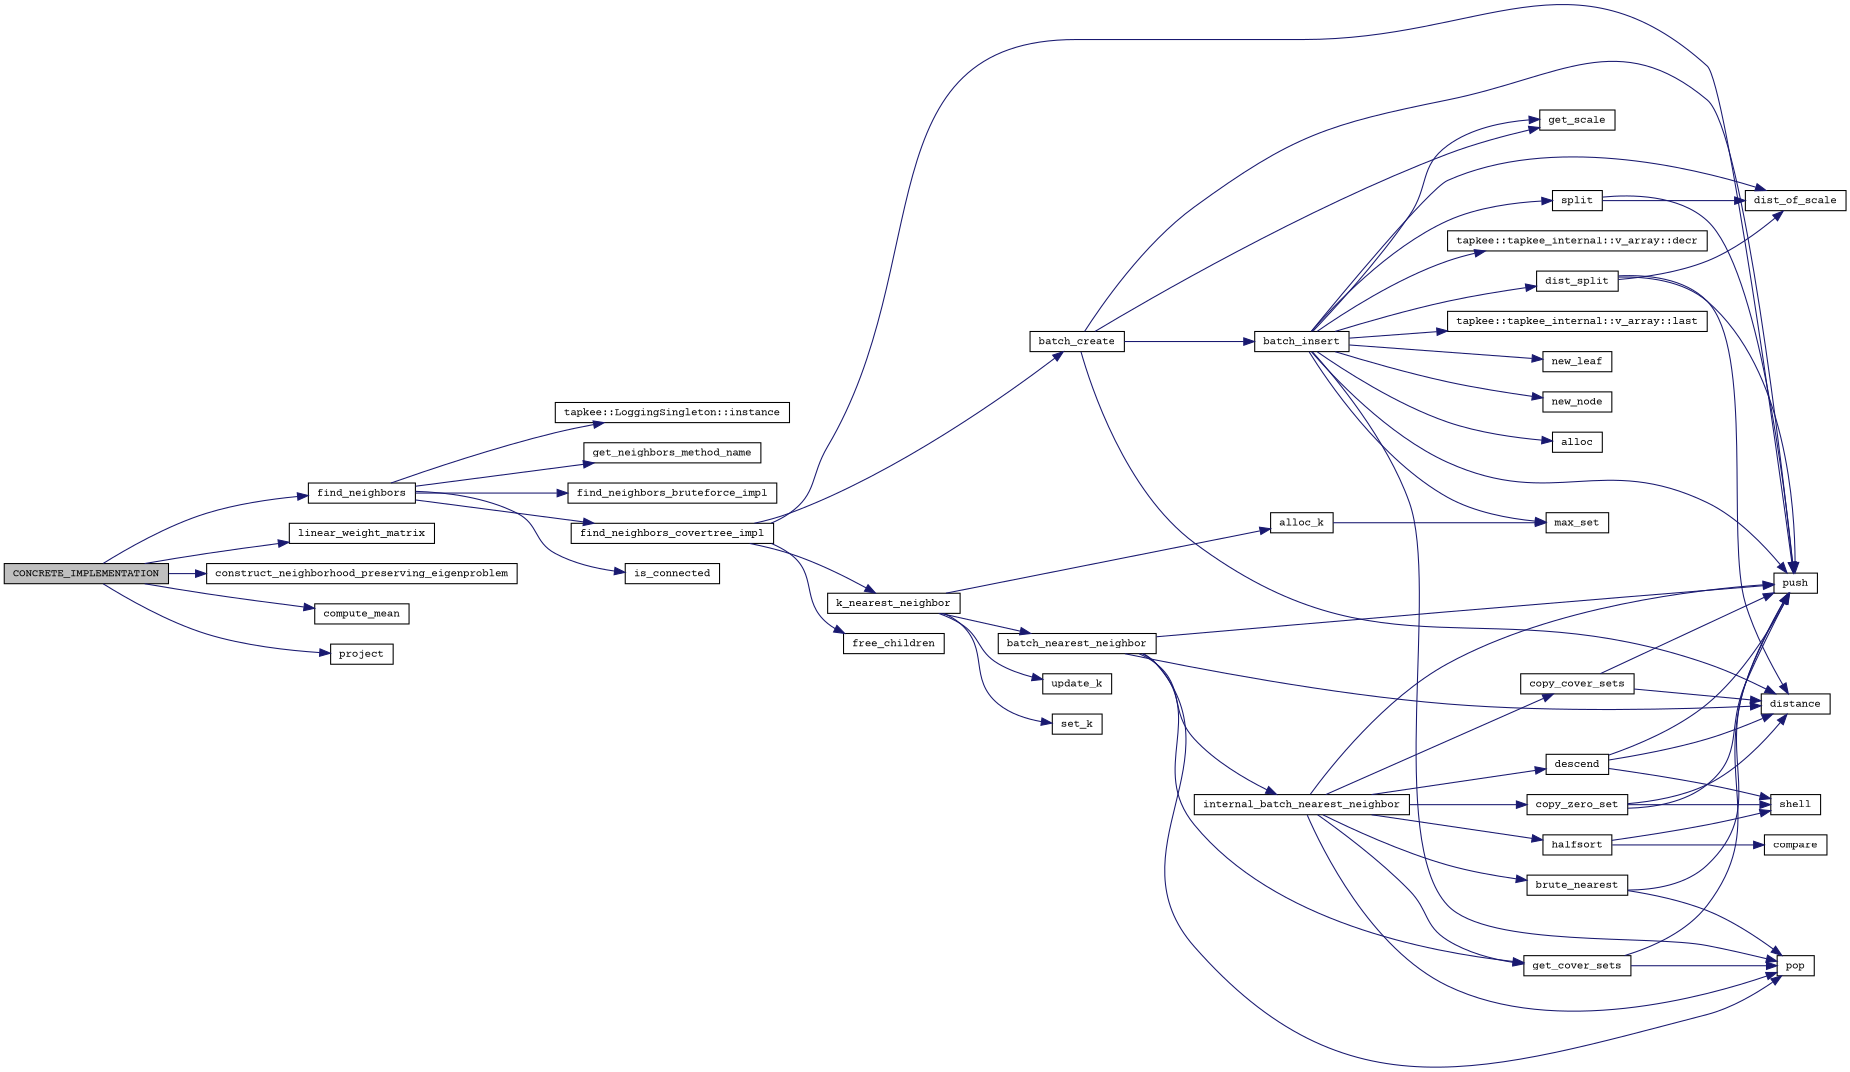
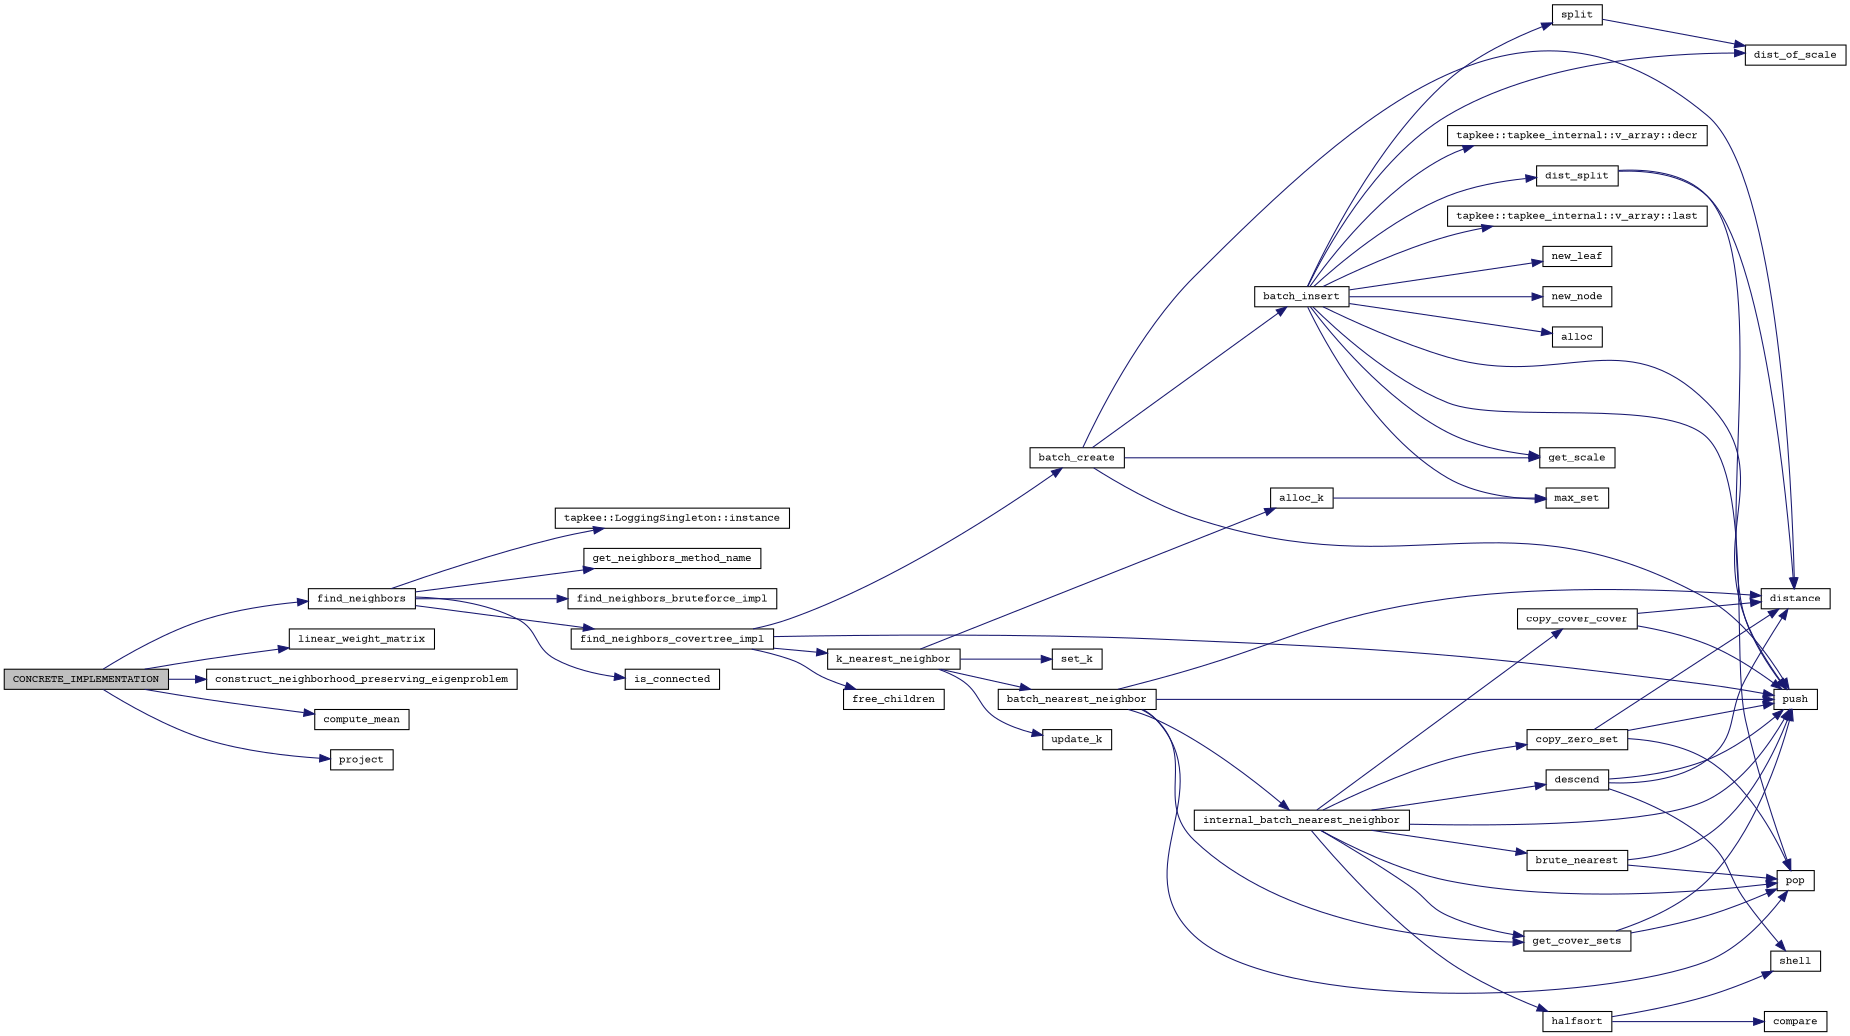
(1702, 263) -> none
(1749, 310) -> none
(1577, 684) -> (1577, 619)
(1694, 805) -> (1726, 774)
